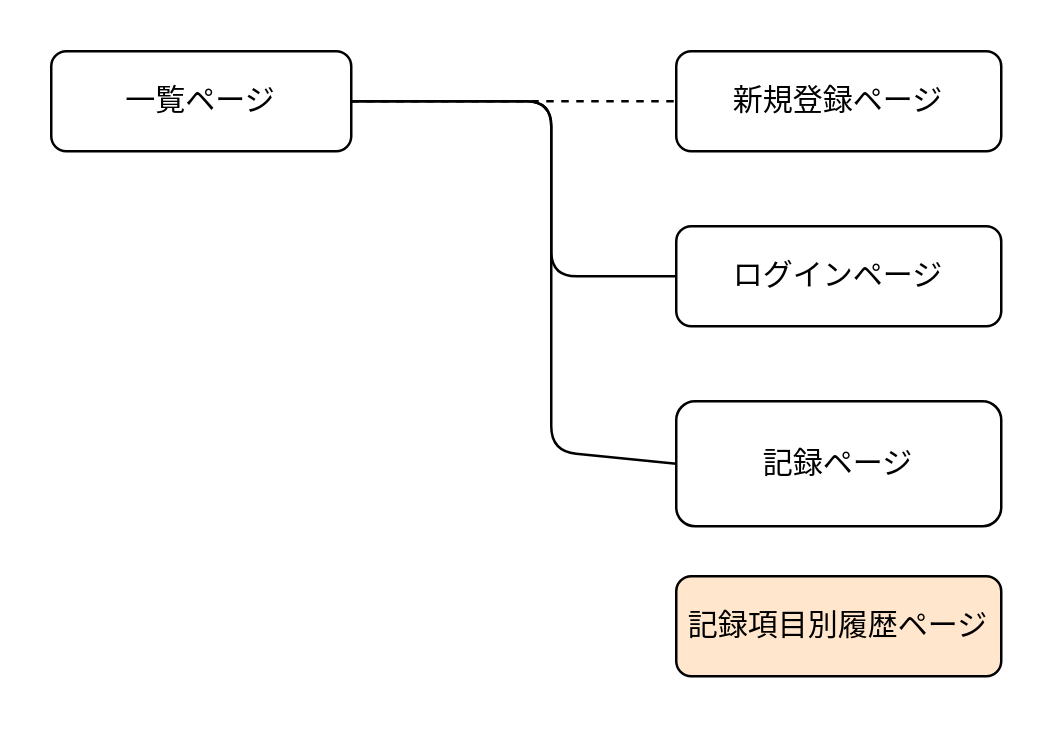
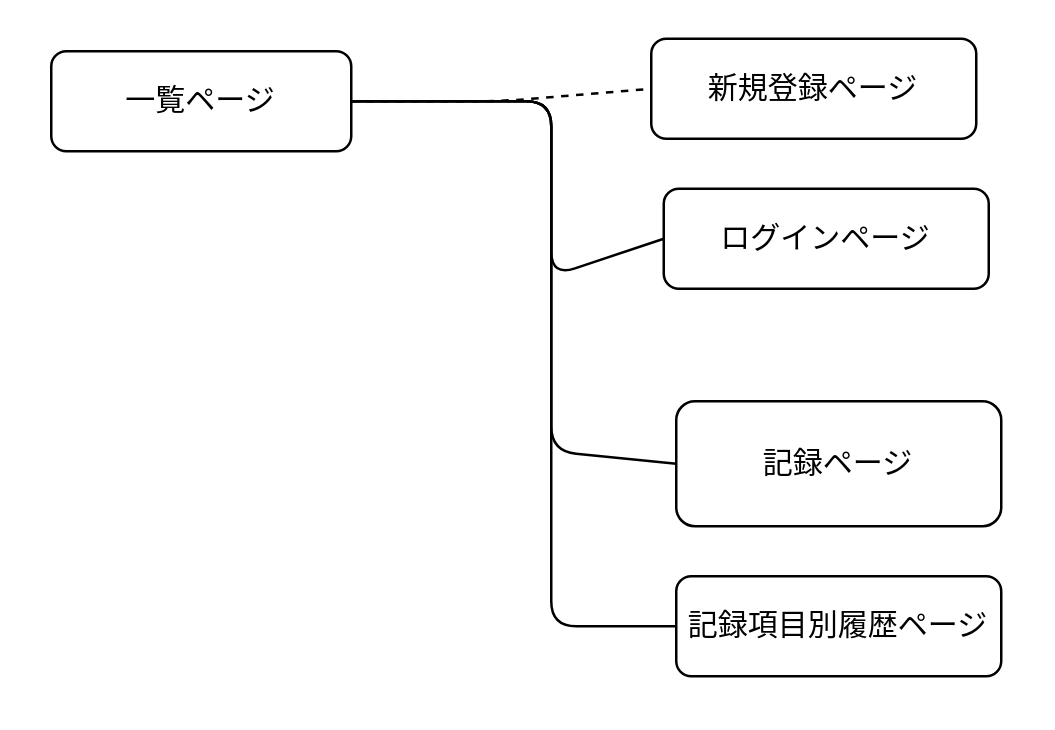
(839, 101) -> (814, 89)
(839, 276) -> (826, 239)
none -> (551, 590)
(839, 626) -> (839, 626)
